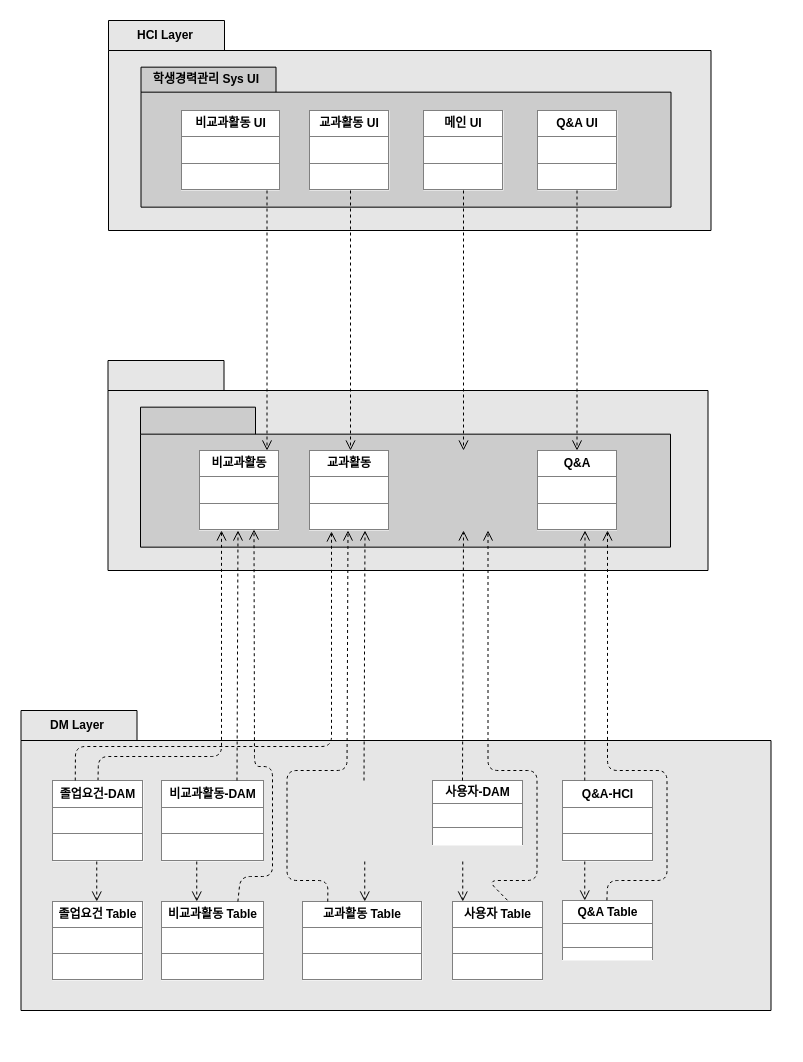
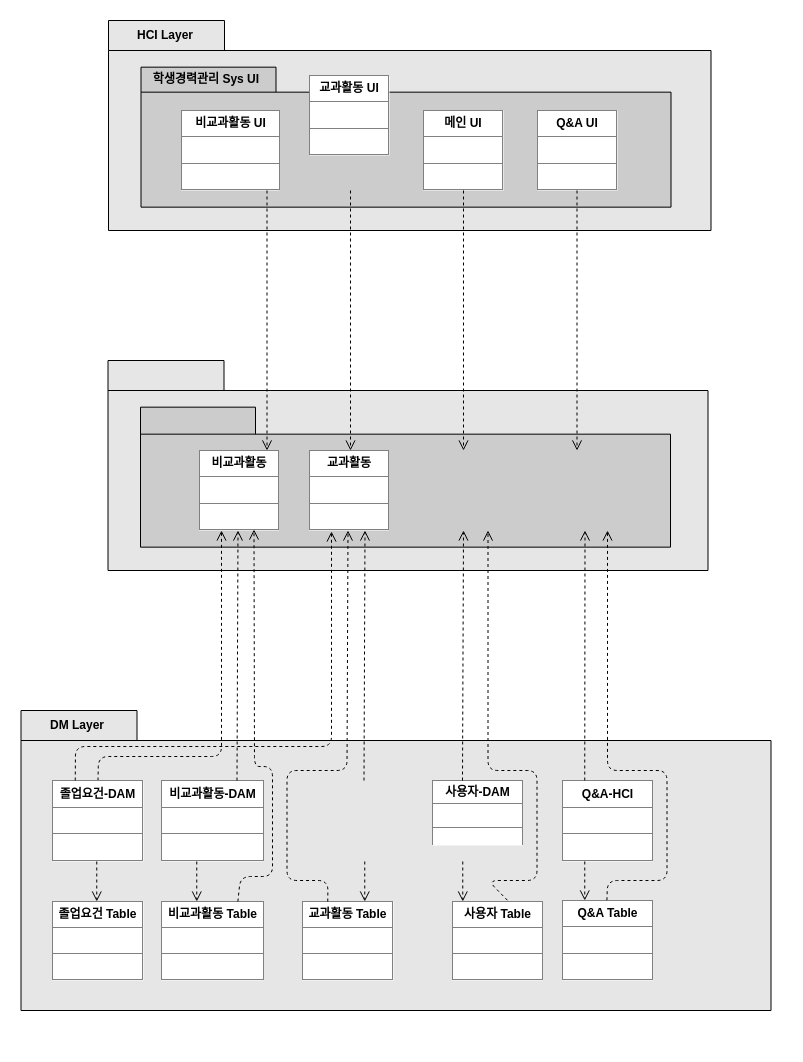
(350, 151) -> (350, 116)
(577, 491) -> none
(608, 931) -> (608, 941)
(363, 941) -> (348, 941)
